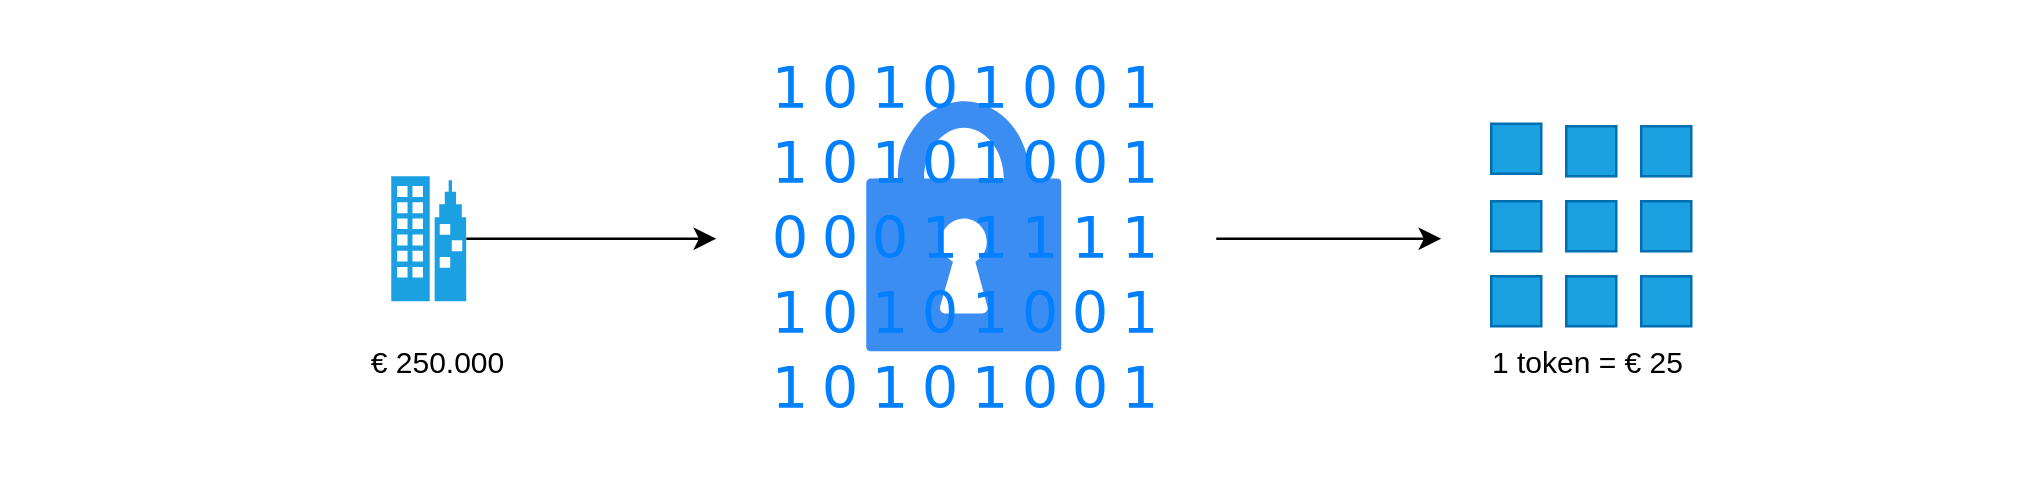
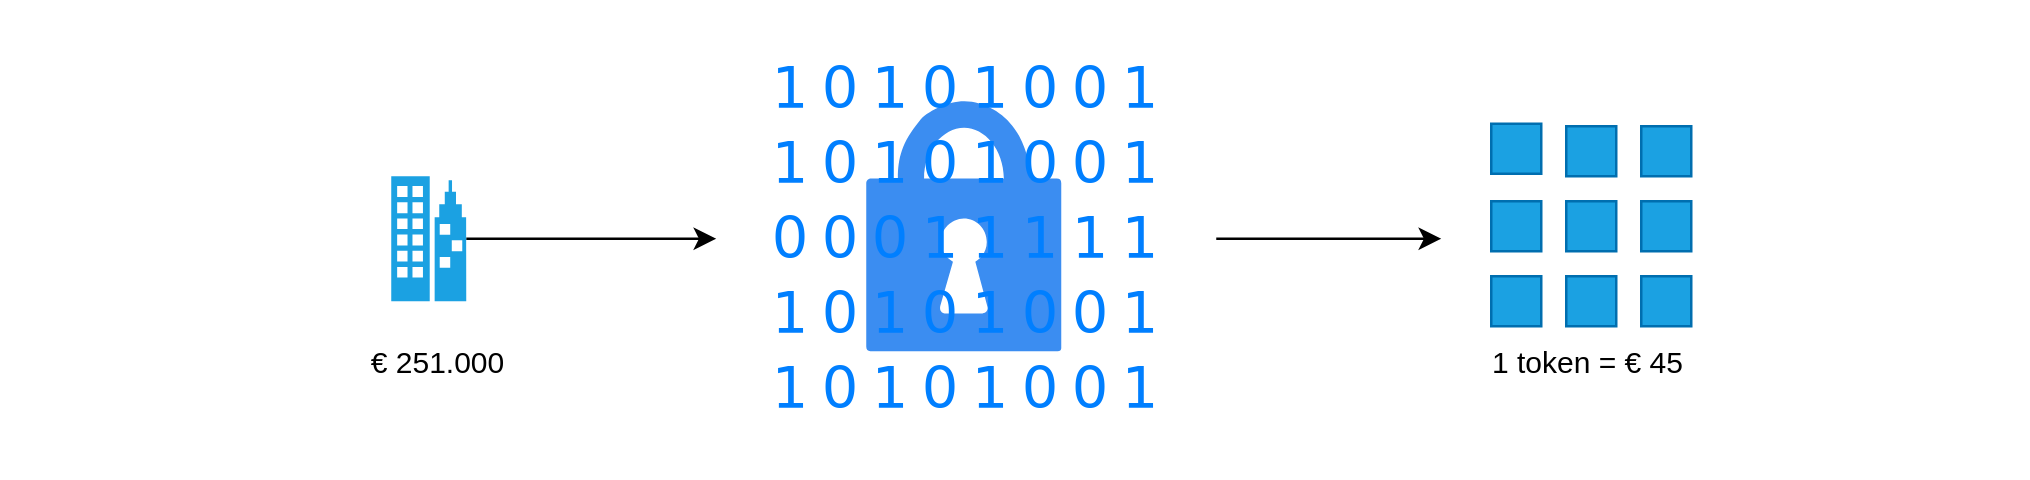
(439, 364) -> (439, 364)
(1589, 364) -> (1589, 364)
